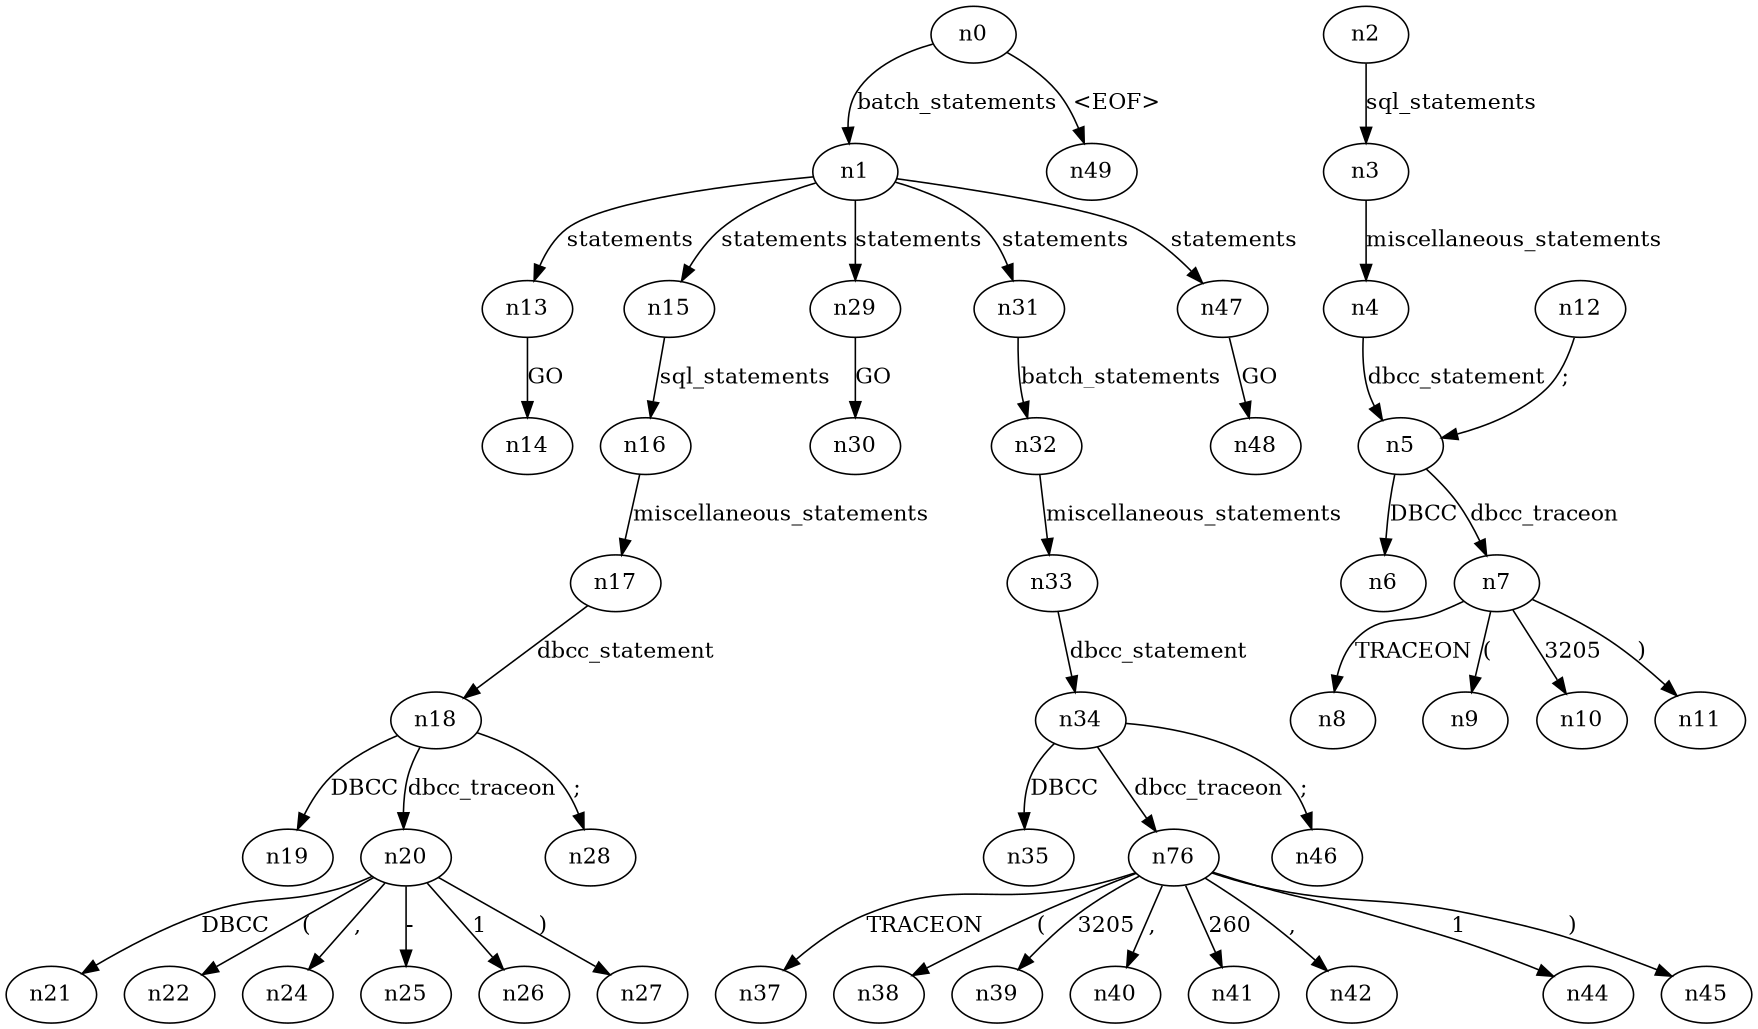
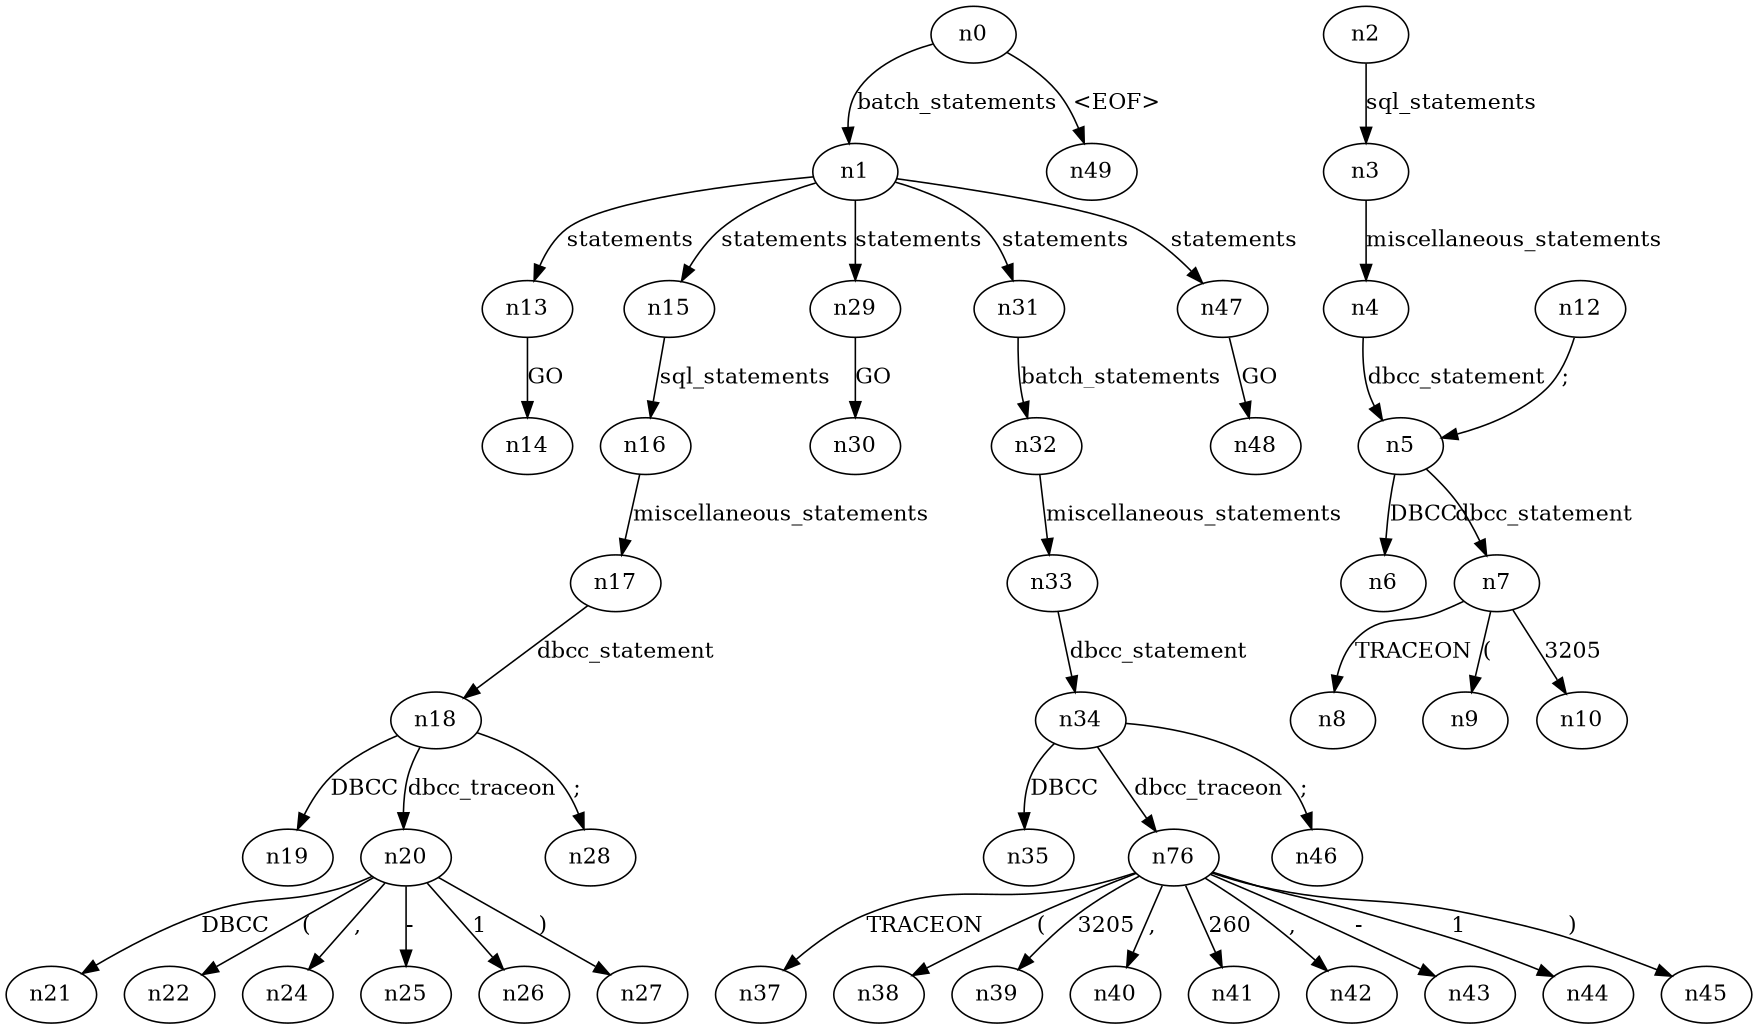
(1544, 515) -> (1544, 515)
(1700, 720) -> none
none -> (1470, 995)
